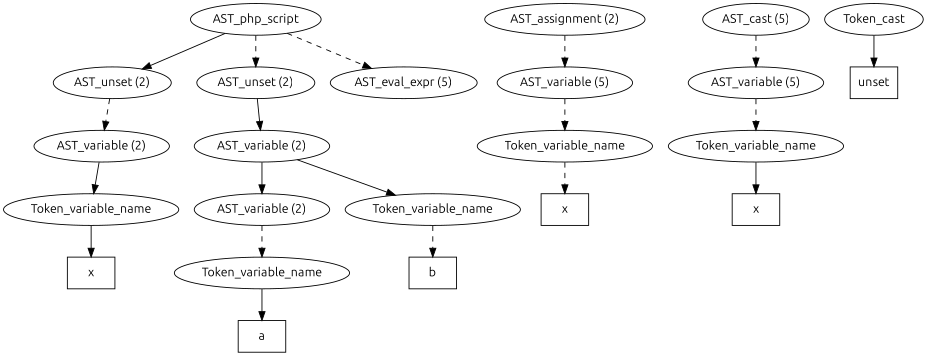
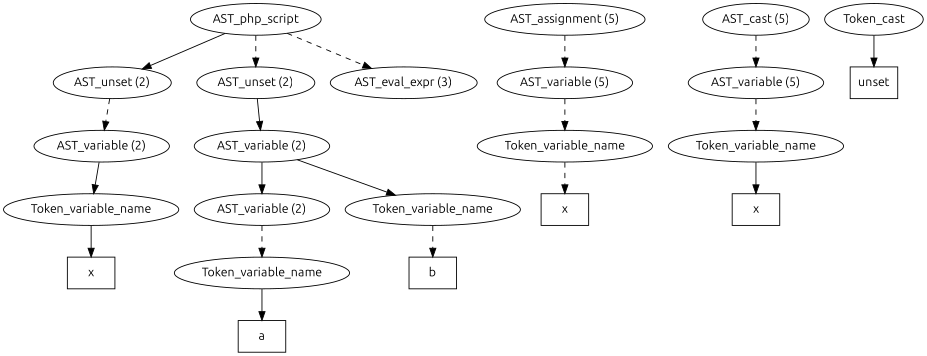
(565, 19) -> (565, 19)
(404, 83) -> (404, 83)
